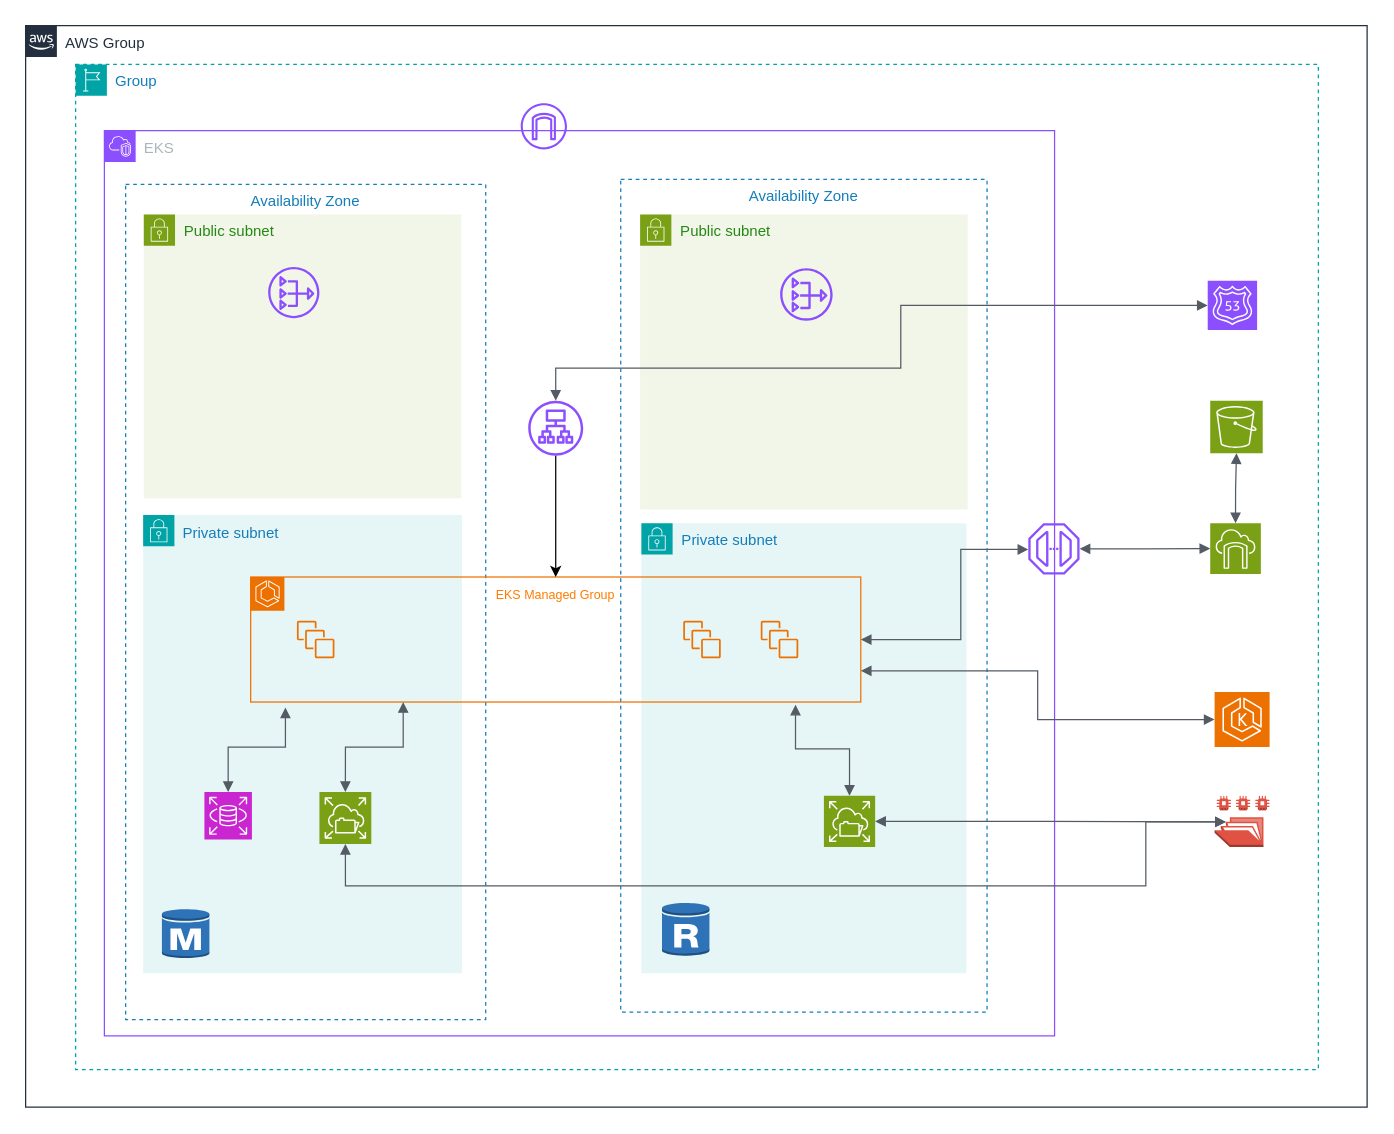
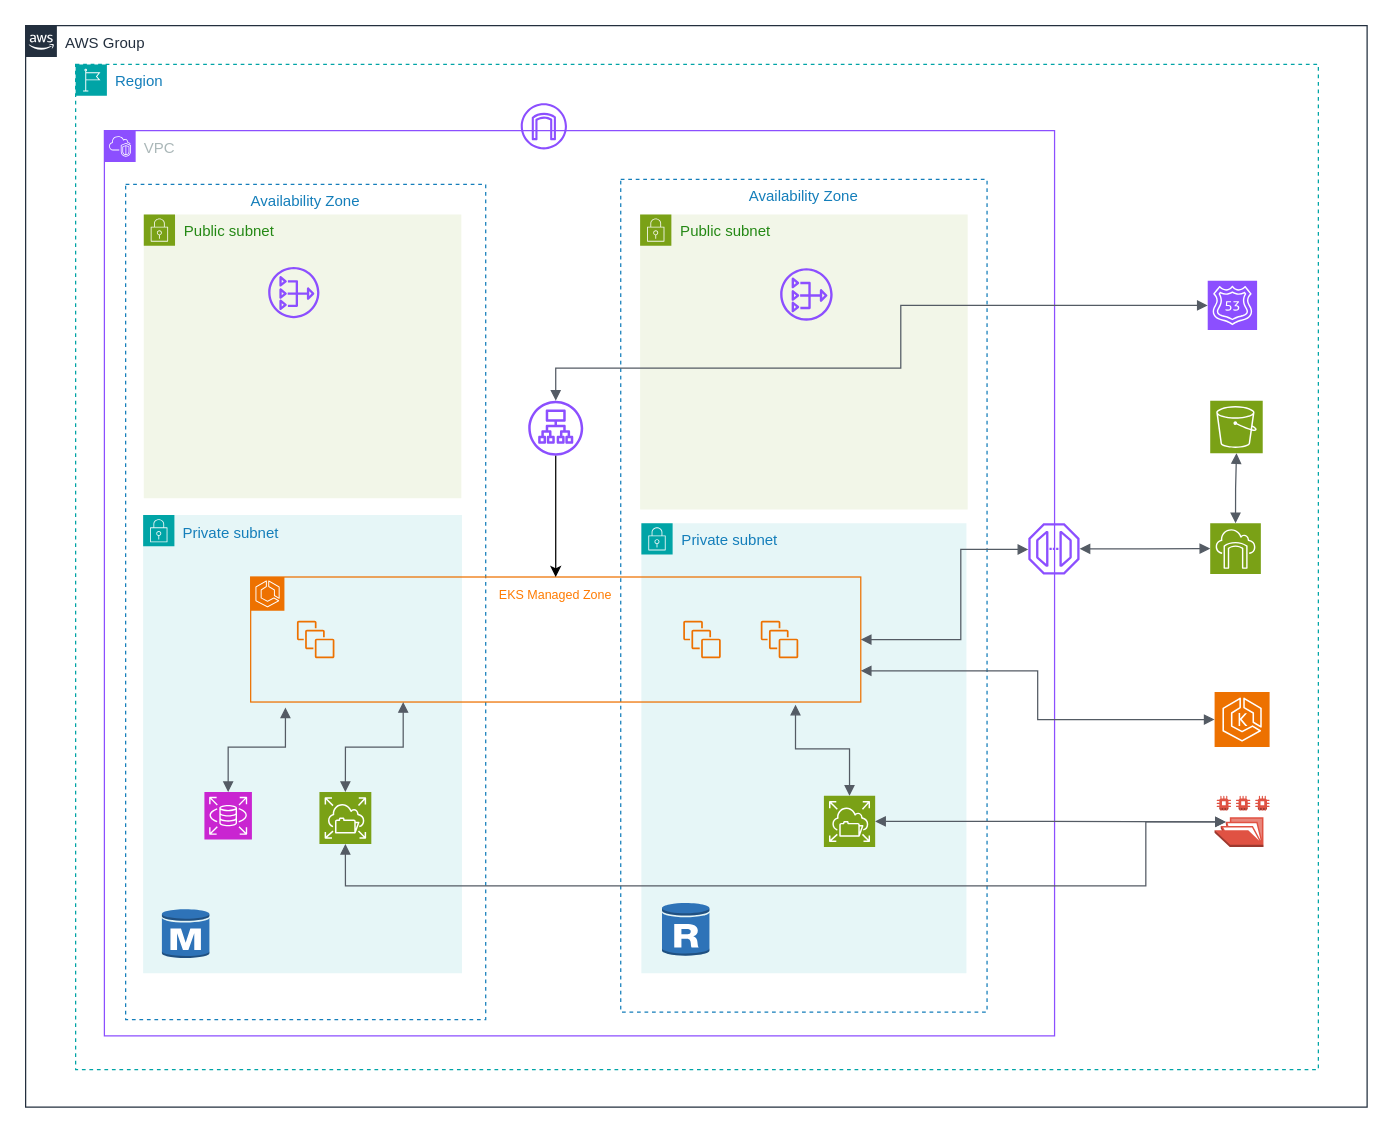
(137, 82) -> (139, 82)
(157, 148) -> (157, 148)
(556, 595) -> (556, 595)
